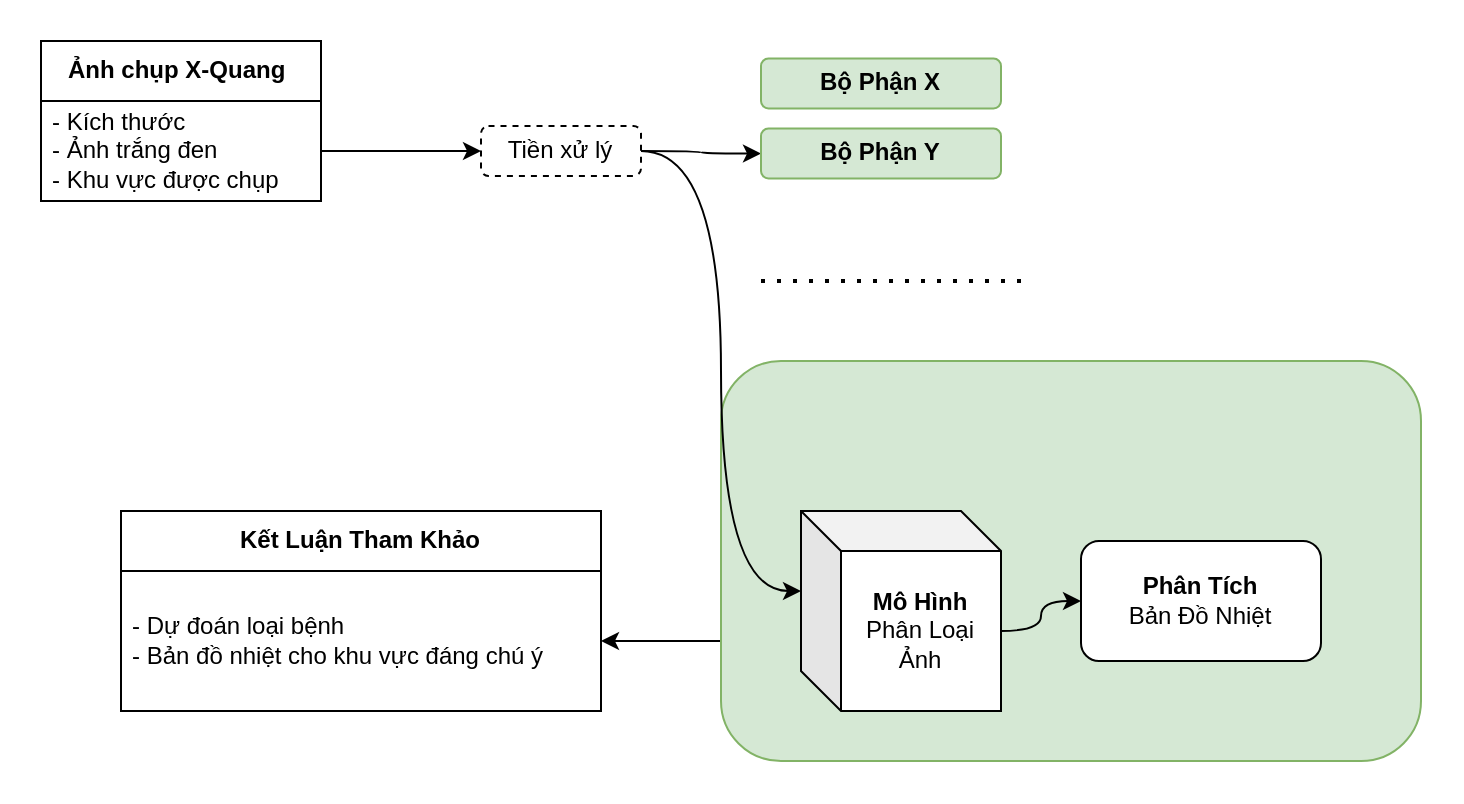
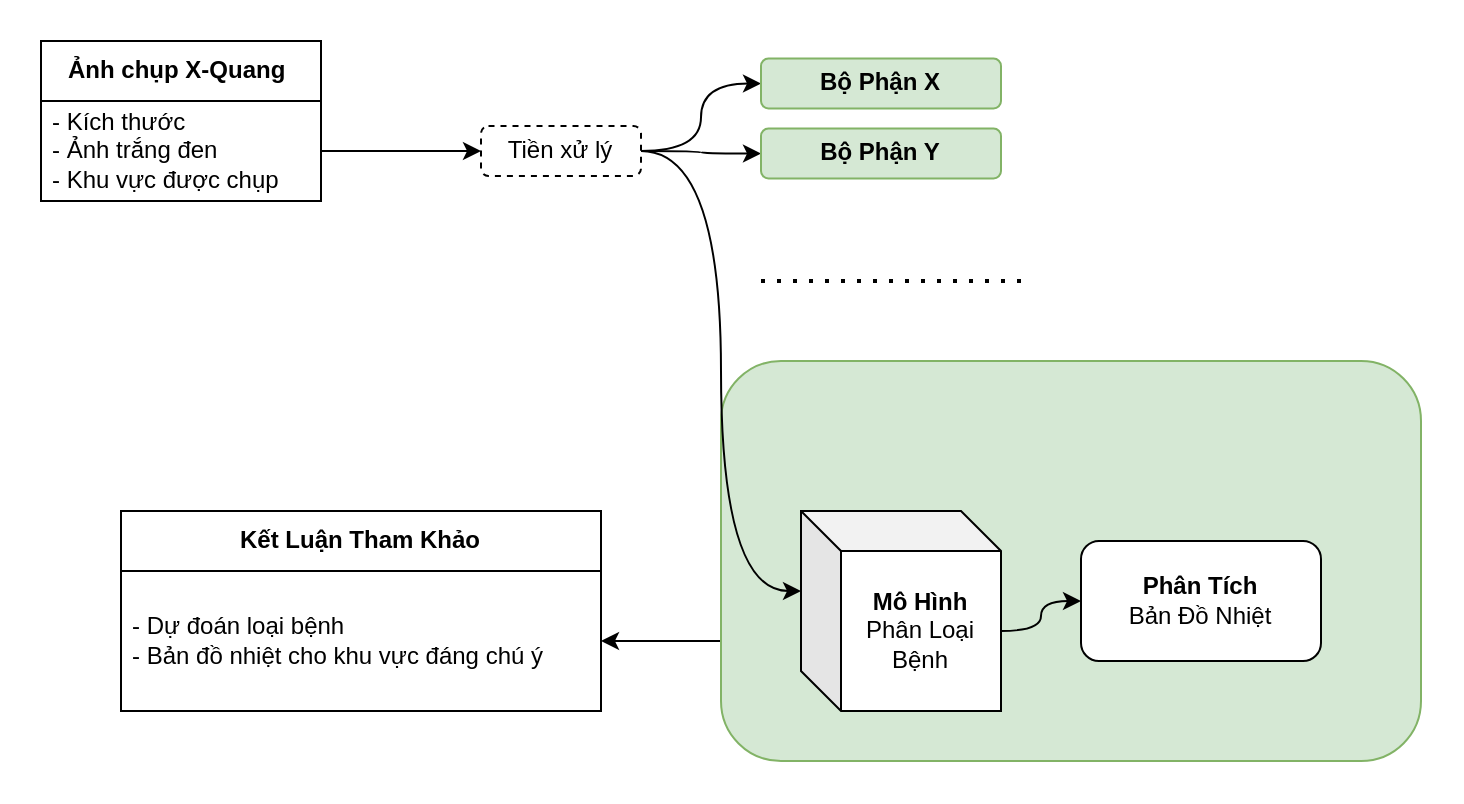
none -> (702, 110)
(921, 631) -> (921, 631)
